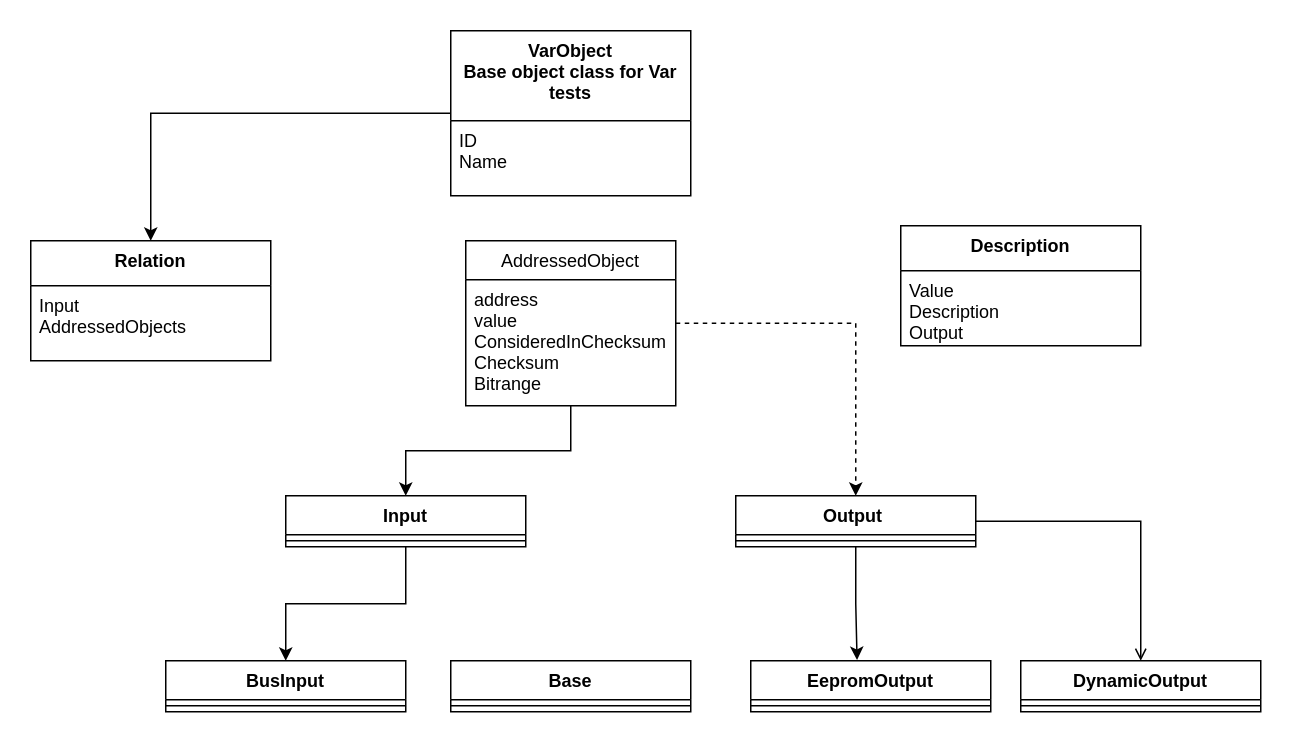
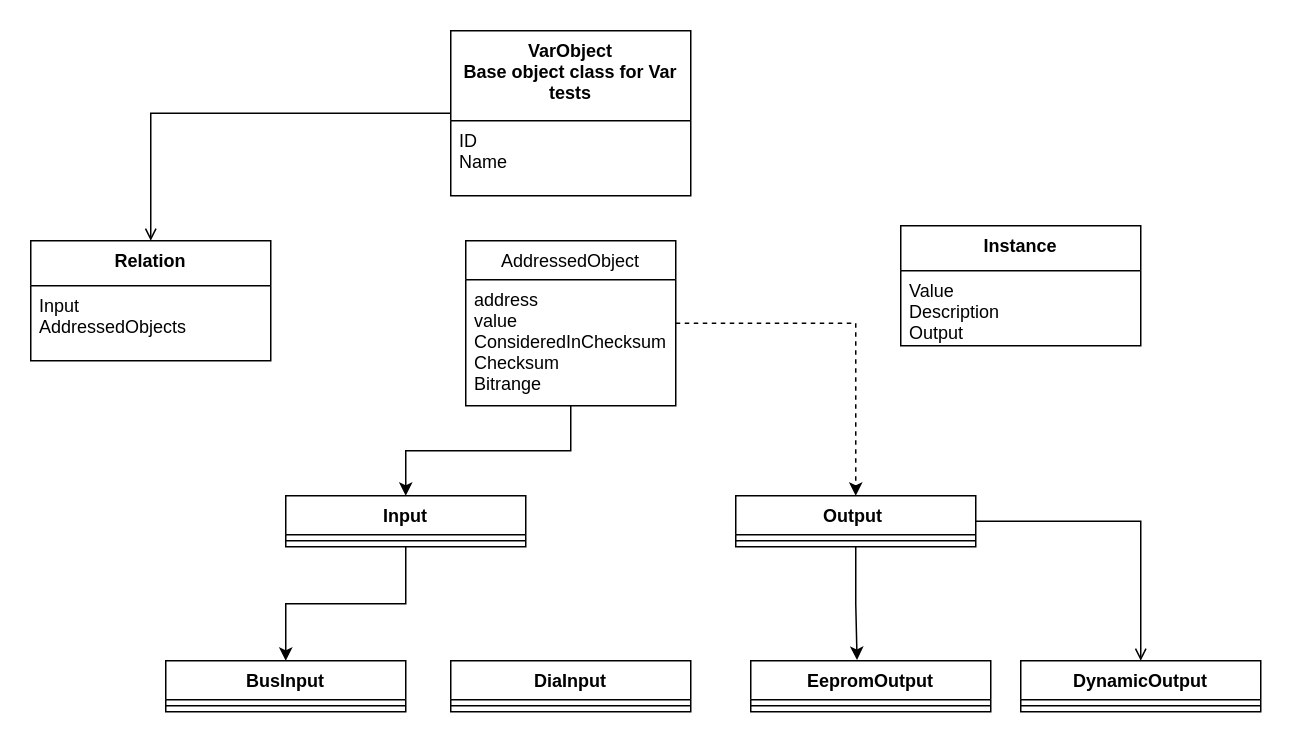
(151, 229) -> (151, 231)
(1020, 246) -> (1020, 246)
(570, 681) -> (570, 681)
